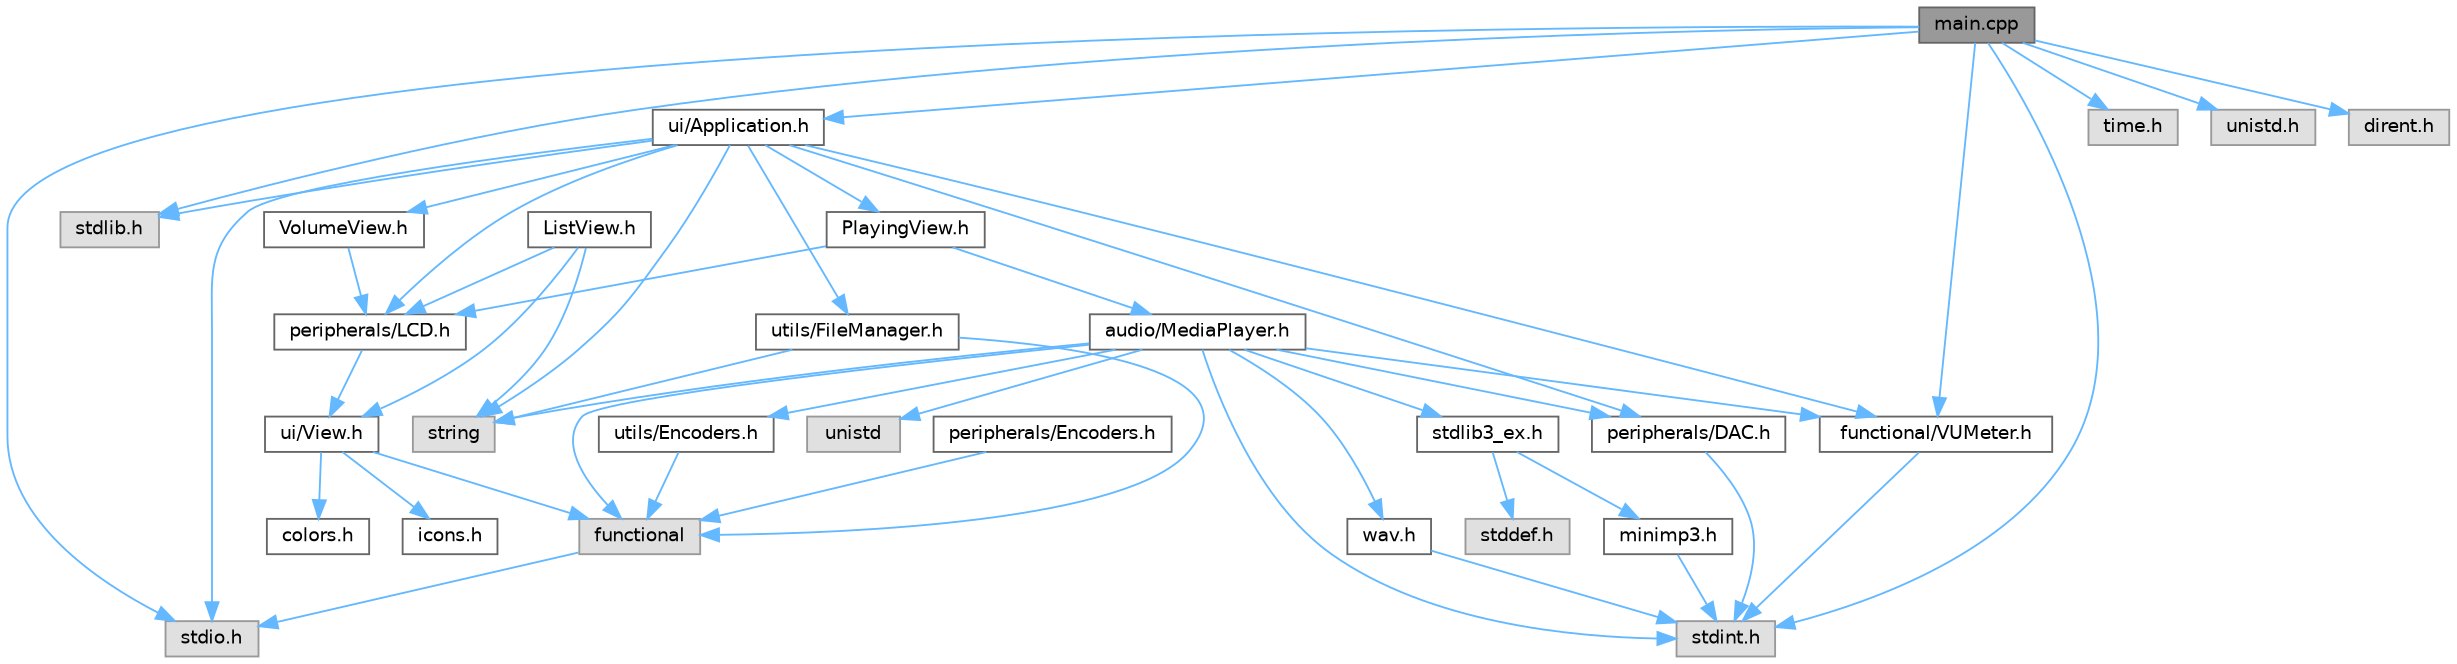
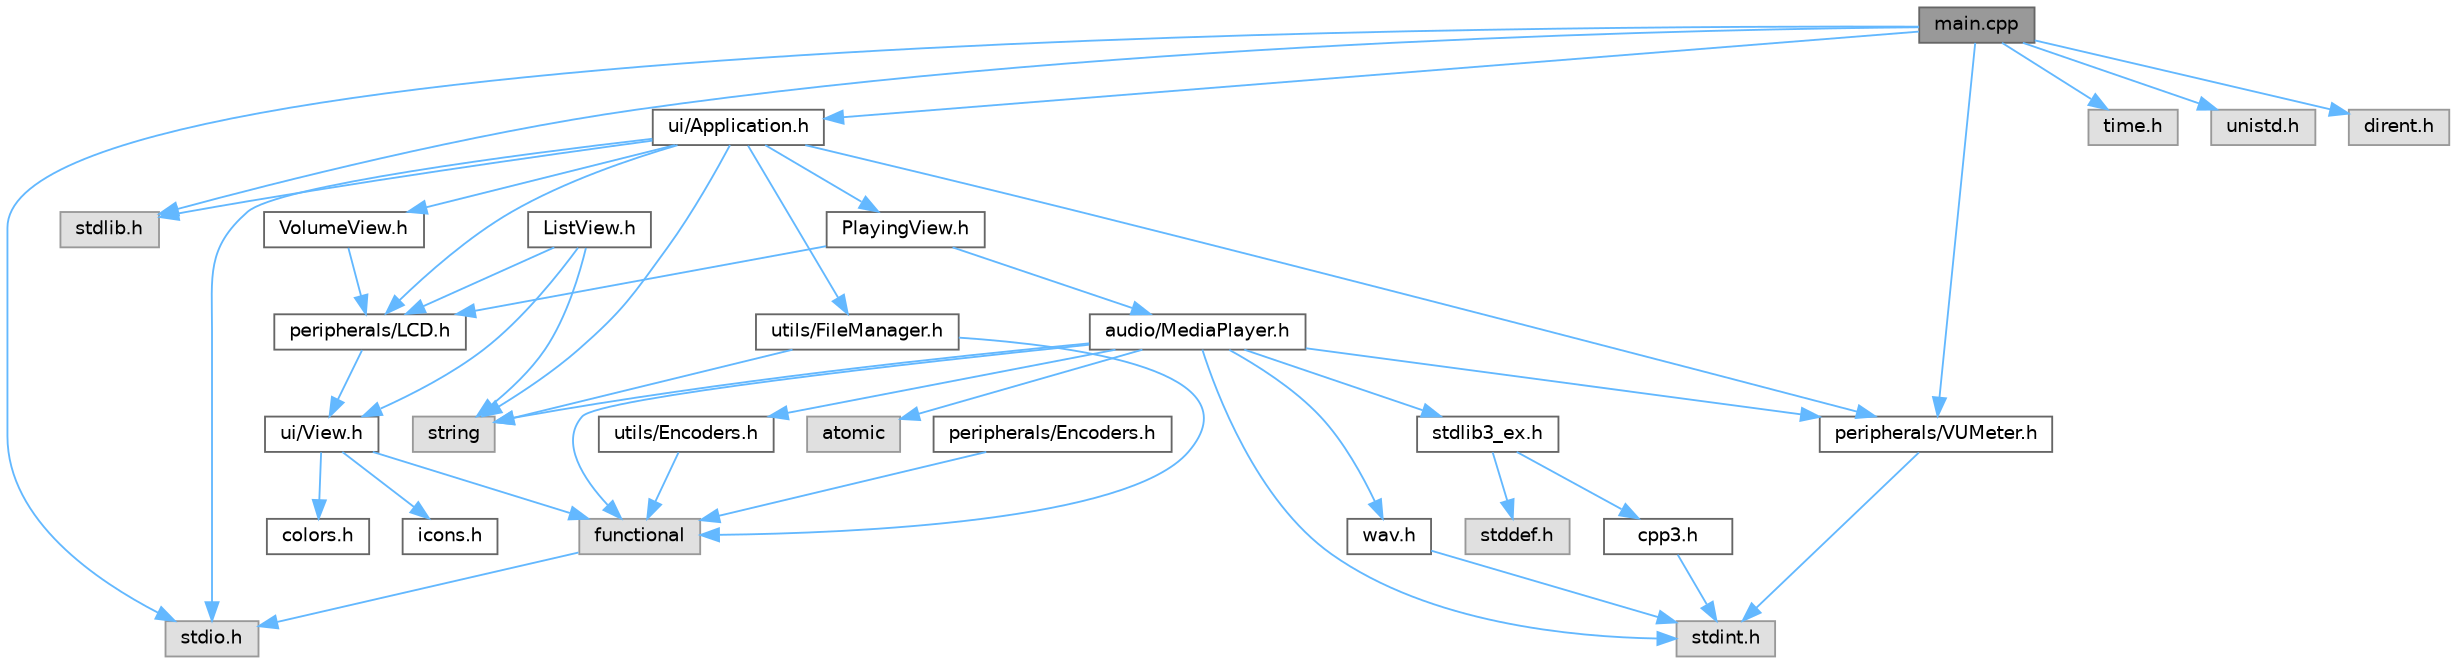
(2089, 403) -> none
(854, 434) -> (854, 434)
(1689, 434) -> none
(1936, 434) -> (1936, 434)
(1668, 537) -> (1668, 537)
